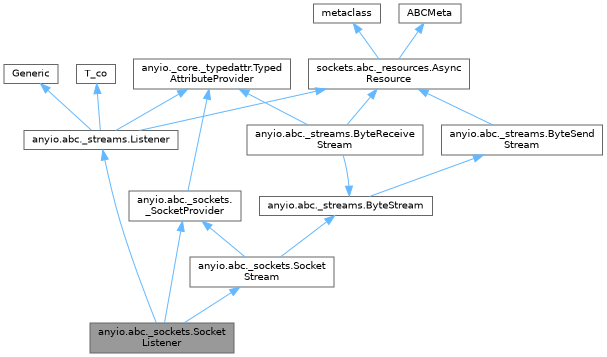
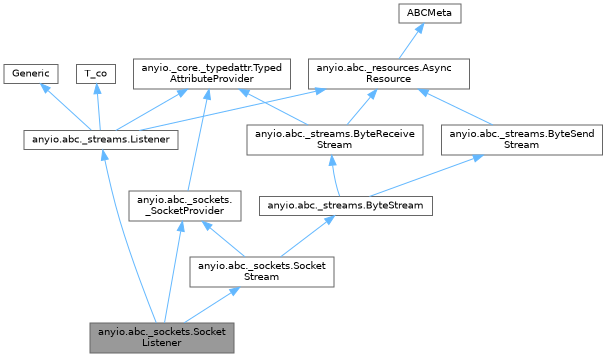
(347, 14) -> none
(389, 74) -> (389, 74)
(347, 171) -> (335, 181)
